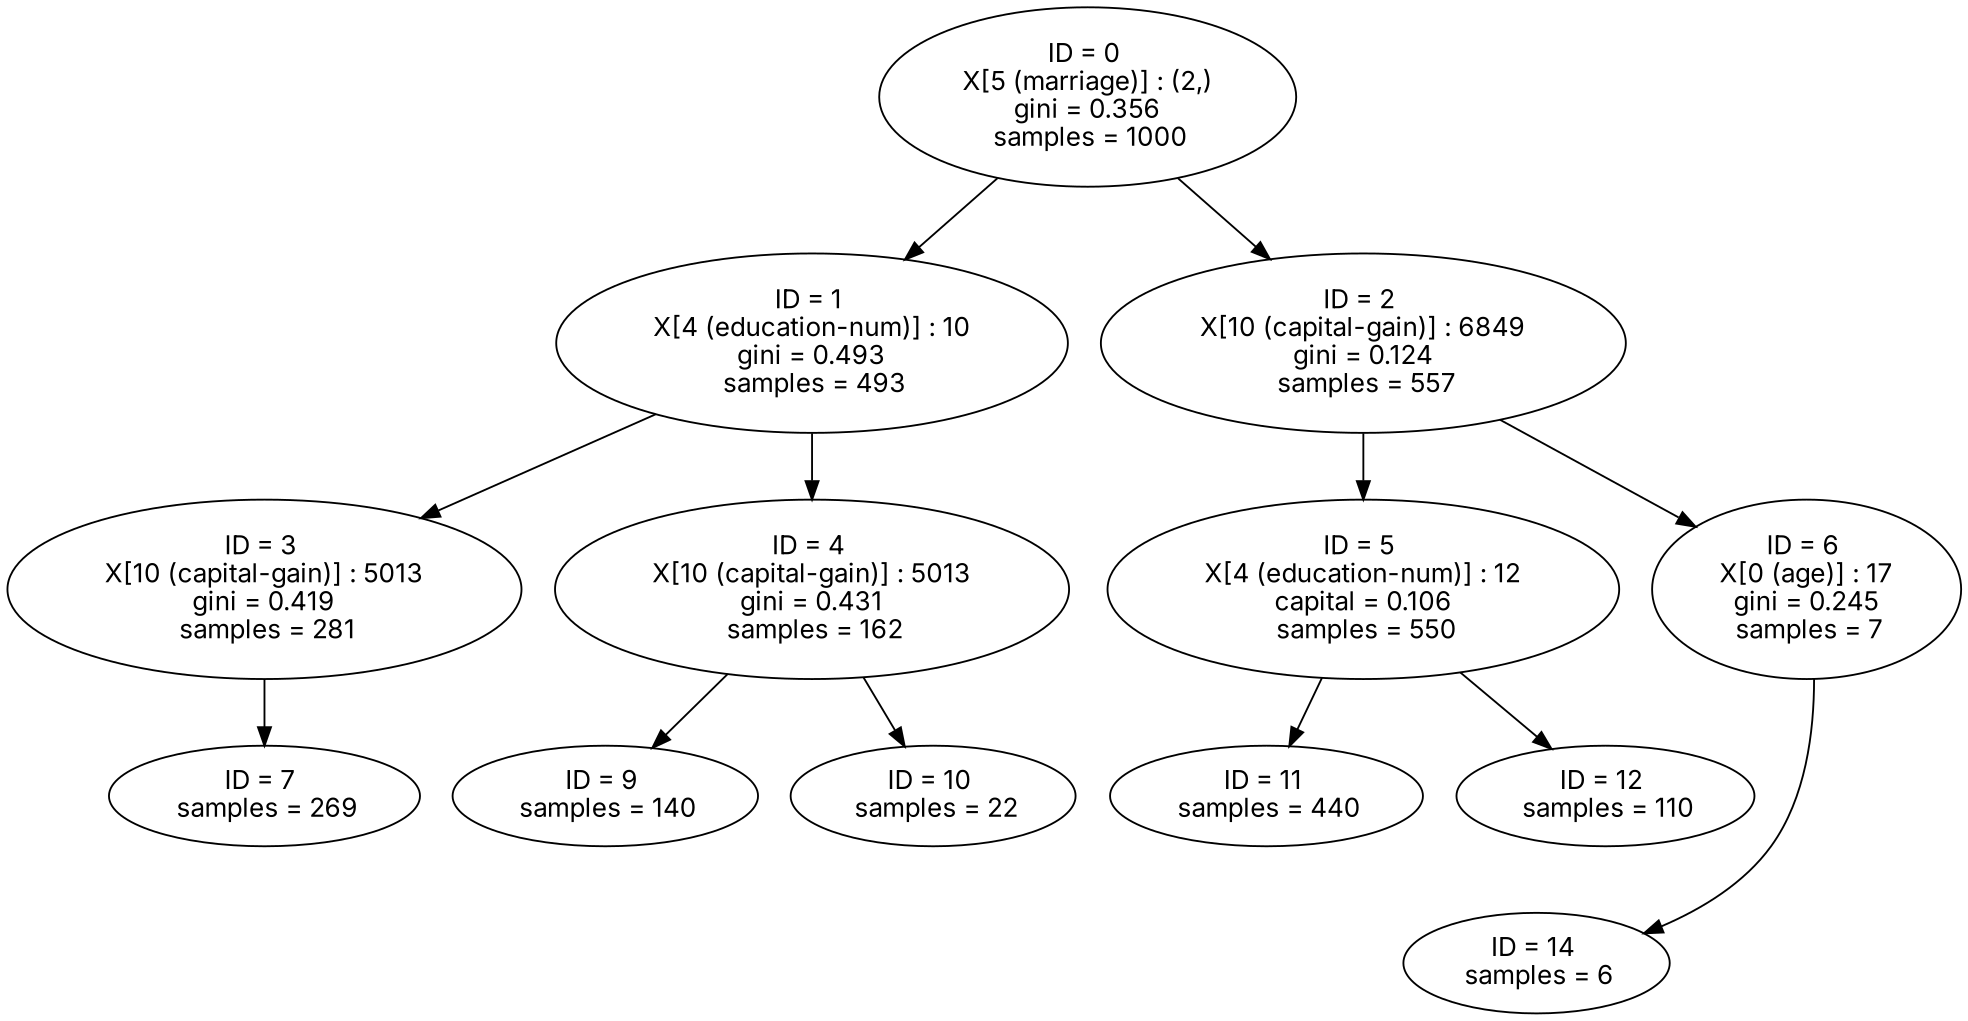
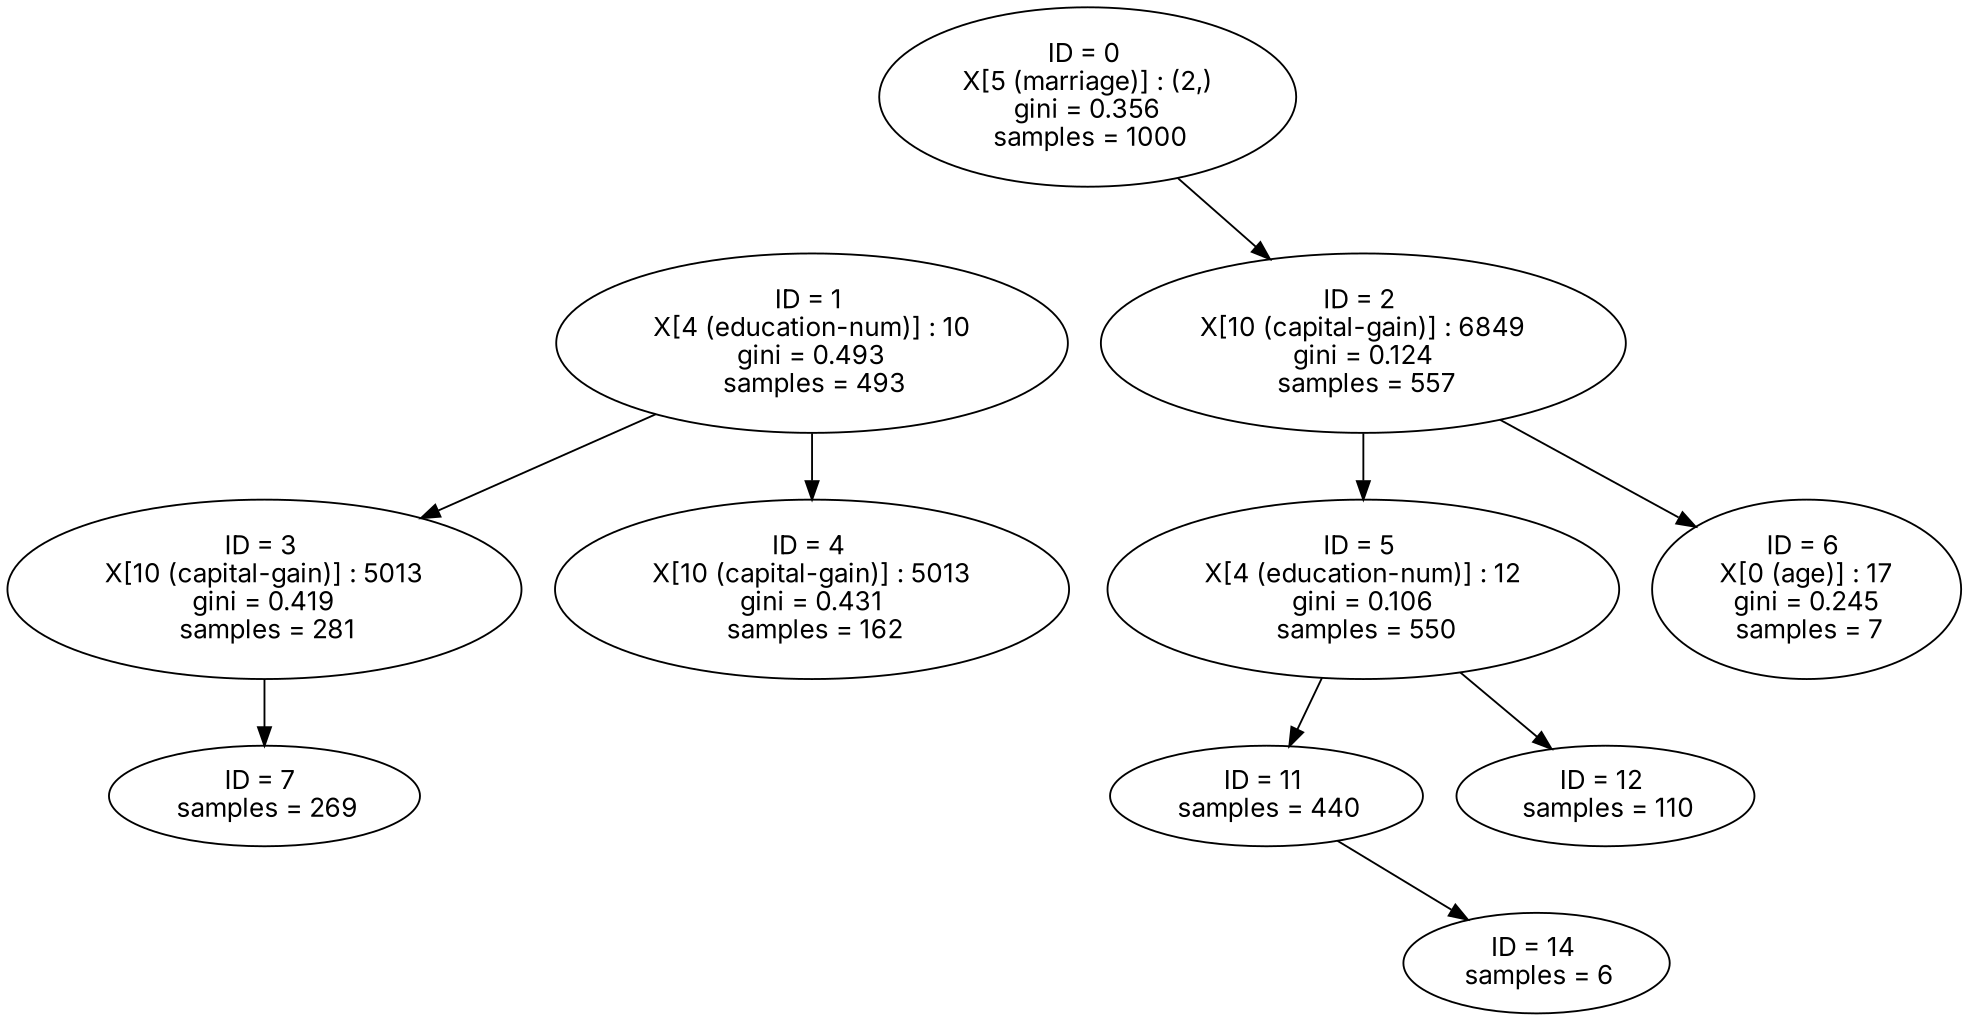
(958, 213) -> none
(1363, 589) -> (1363, 589)
(605, 796) -> none
(933, 796) -> none
(1781, 830) -> (1394, 875)
